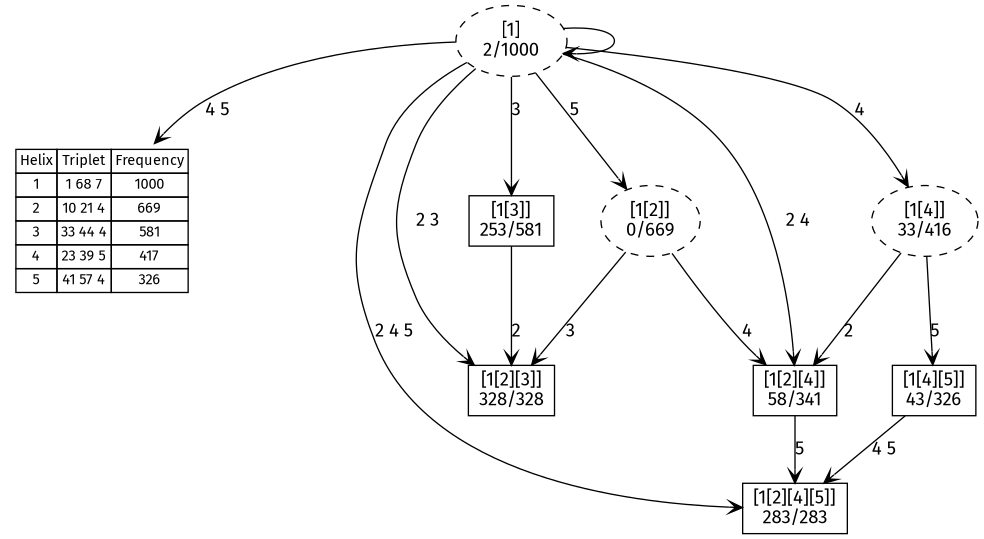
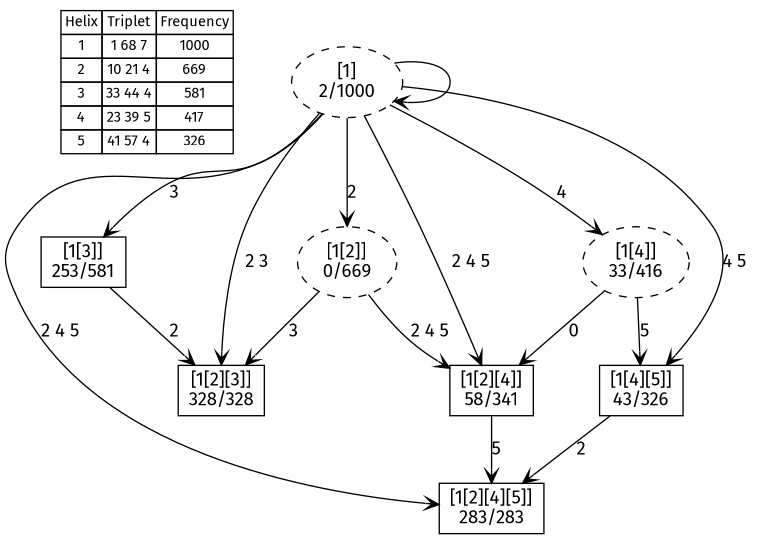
(301, 63) -> (637, 157)
(577, 110) -> (354, 193)
(800, 221) -> (474, 262)
(750, 332) -> (433, 332)
(851, 332) -> (576, 332)
(886, 449) -> (584, 449)
